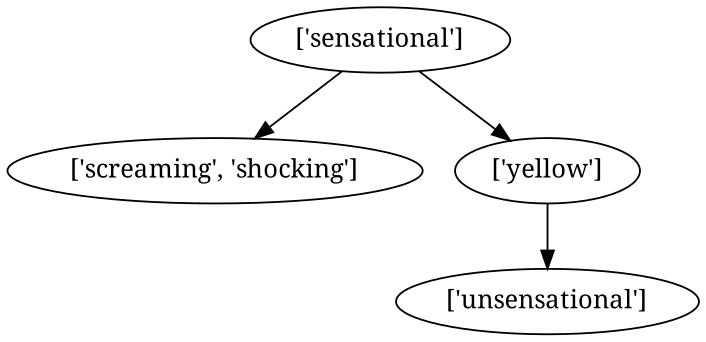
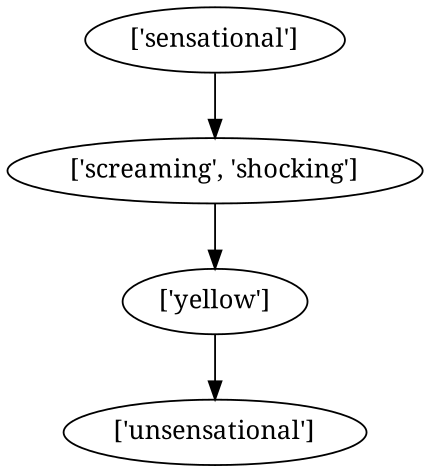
(457, 100) -> (215, 227)
